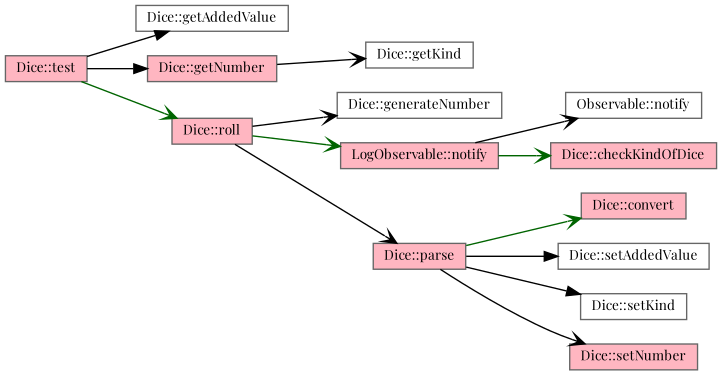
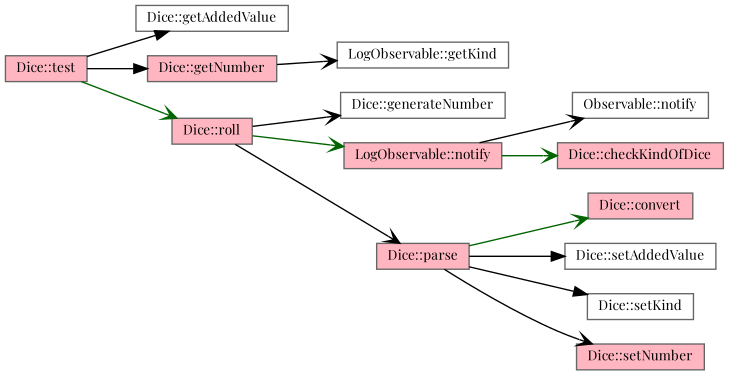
(419, 55) -> (423, 55)
